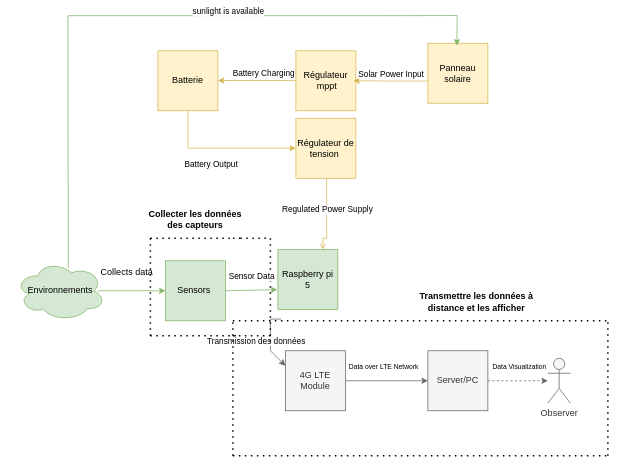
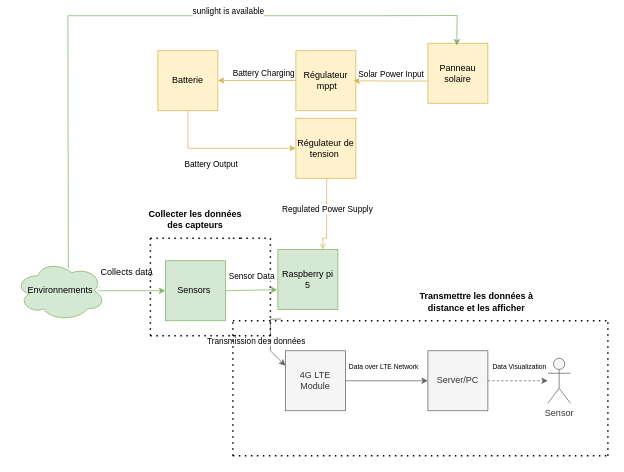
(560, 414) -> (560, 414)
